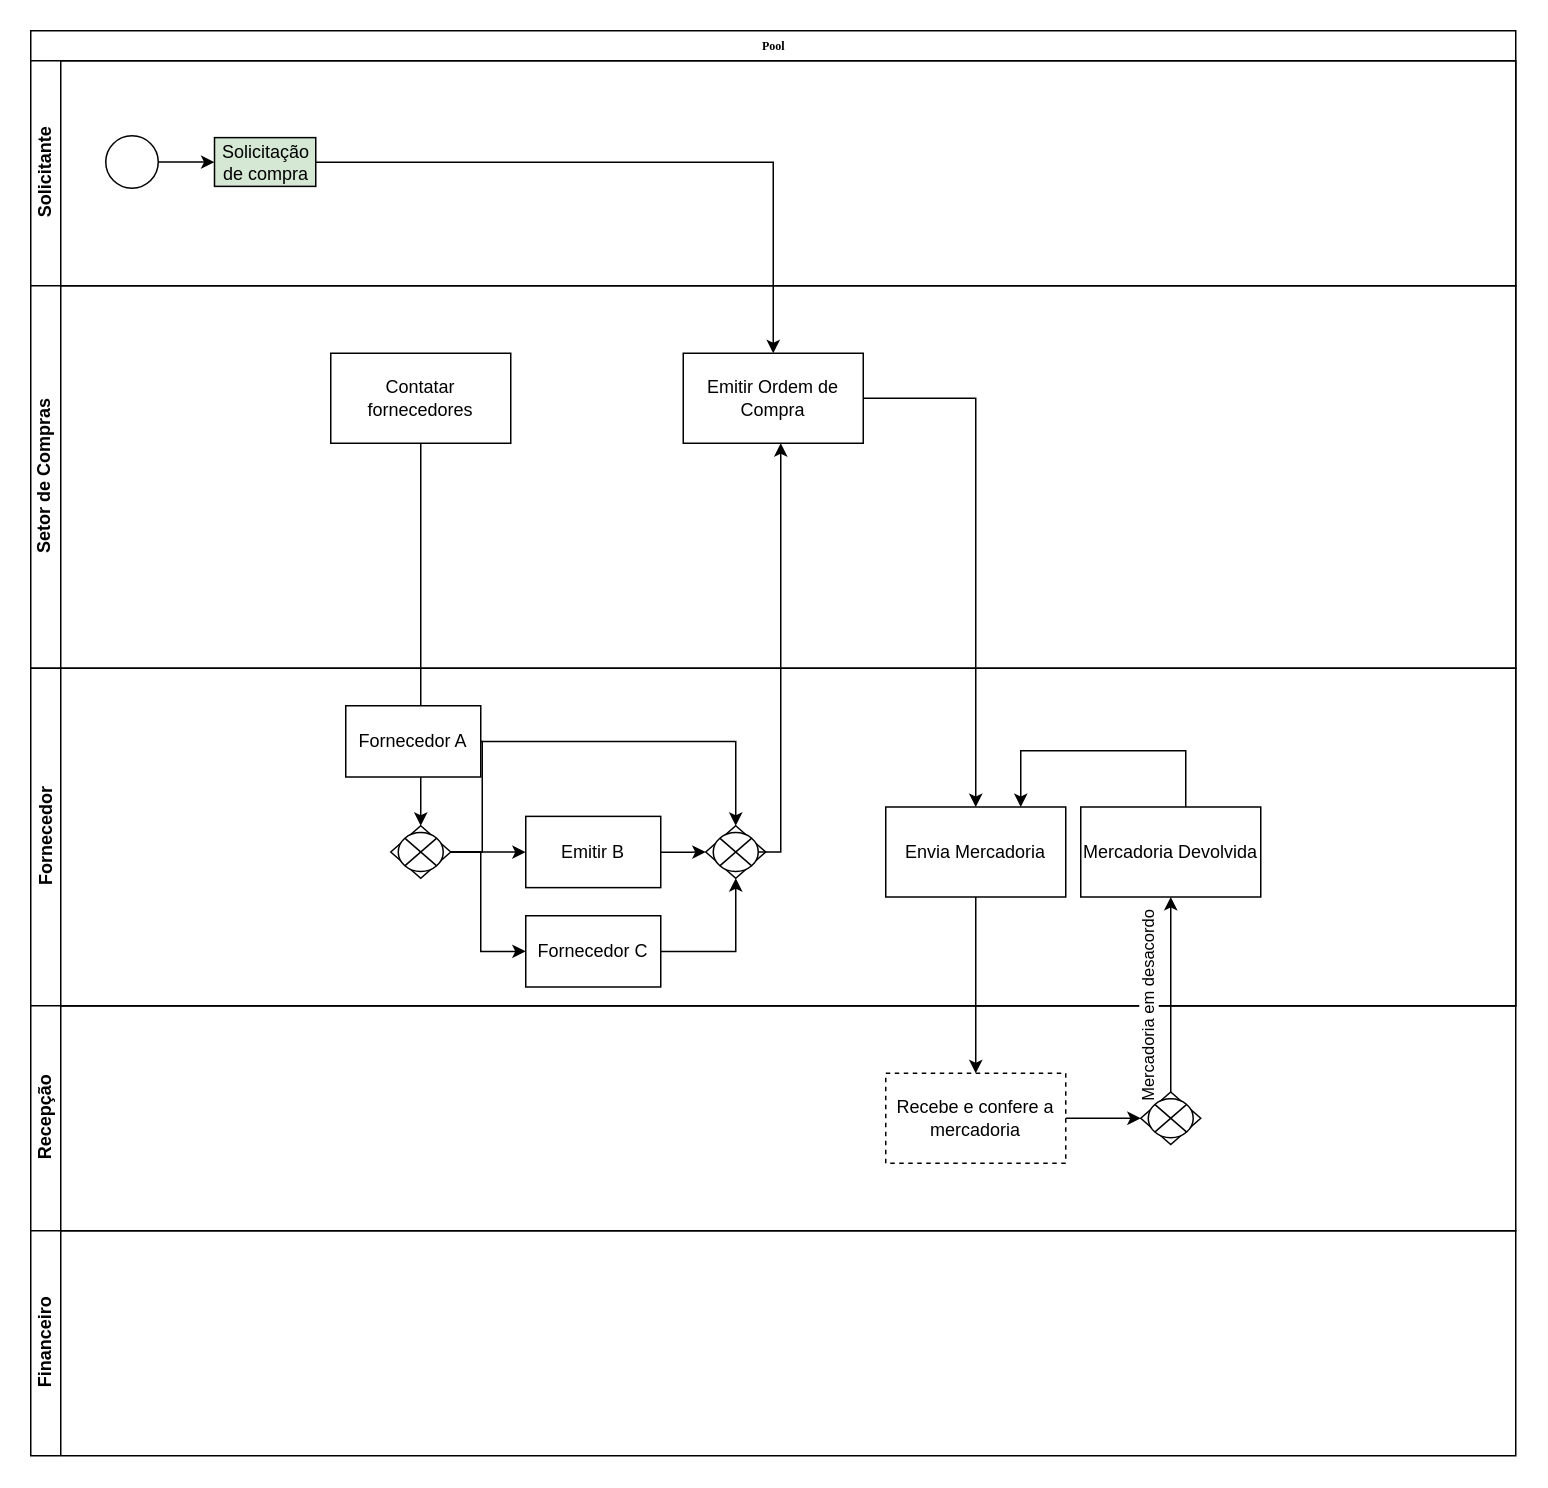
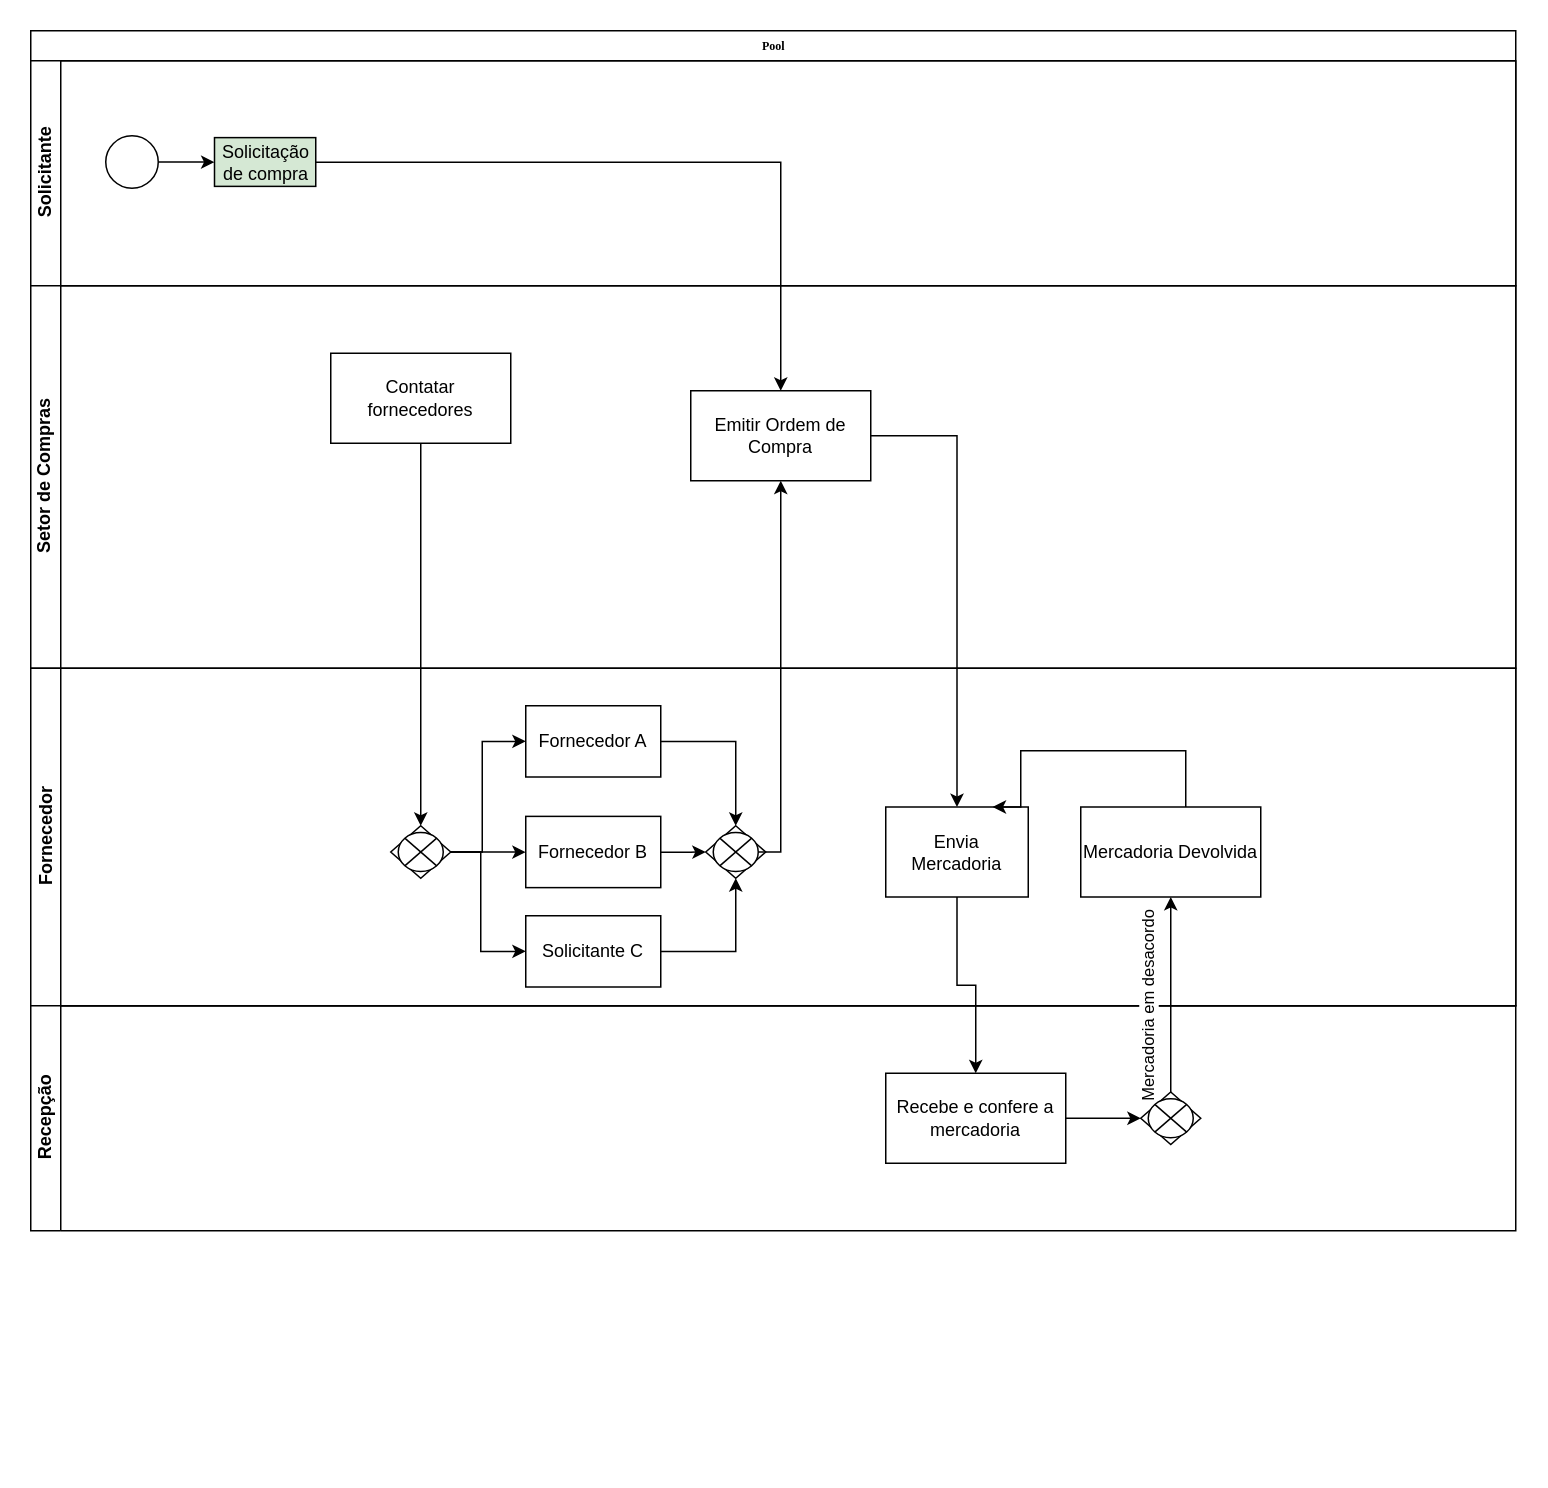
(773, 398) -> (781, 436)
(413, 741) -> (593, 741)
(976, 852) -> (957, 852)
(593, 853) -> (593, 853)
(593, 952) -> (593, 952)
(976, 1118) -> (976, 1118)
(773, 1343) -> none
